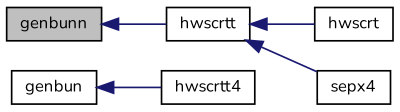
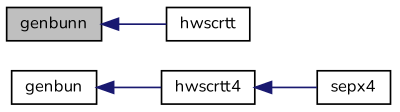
(354, 24) -> none
(289, 59) -> (294, 87)
